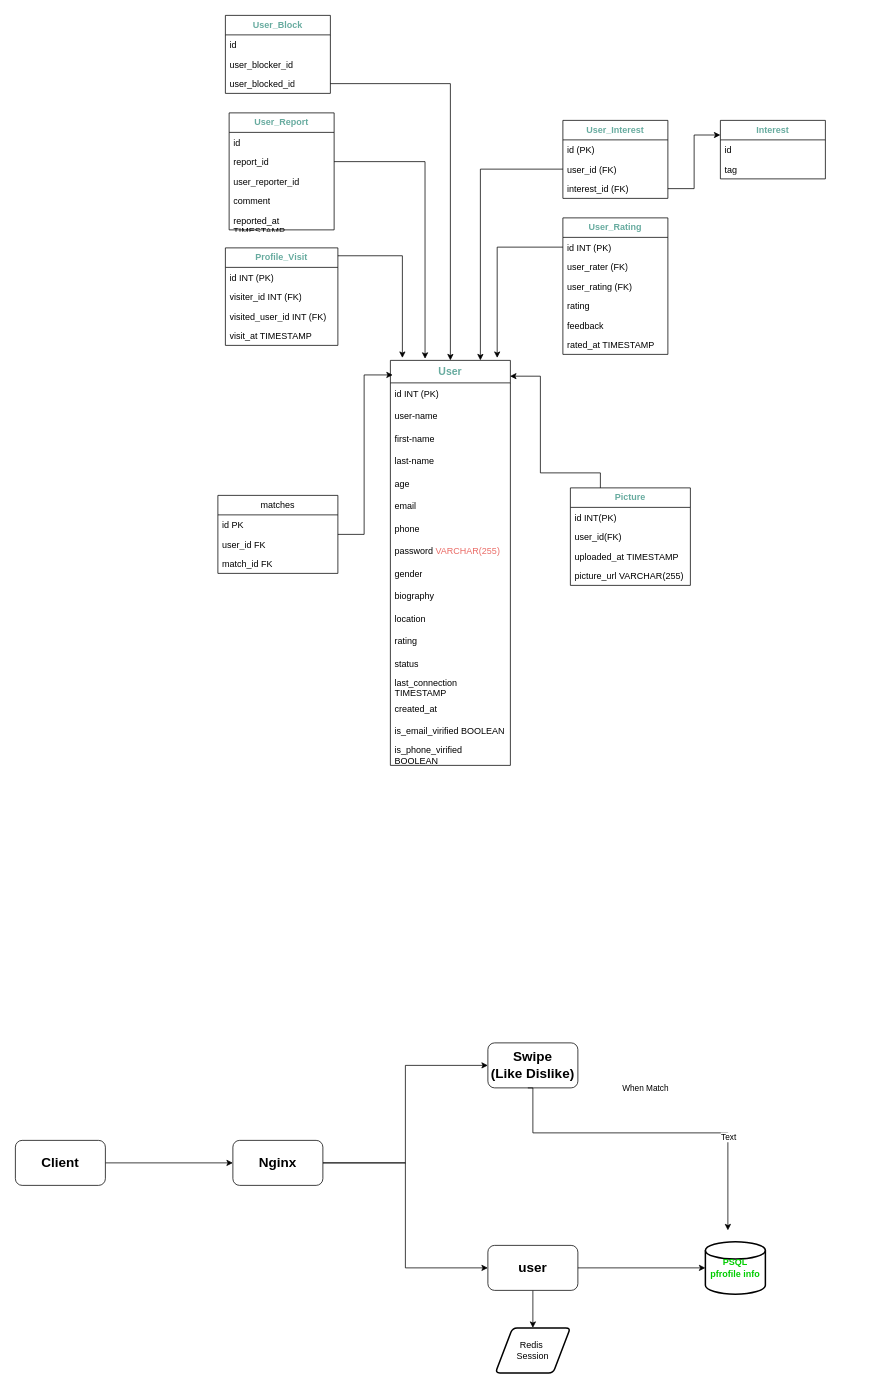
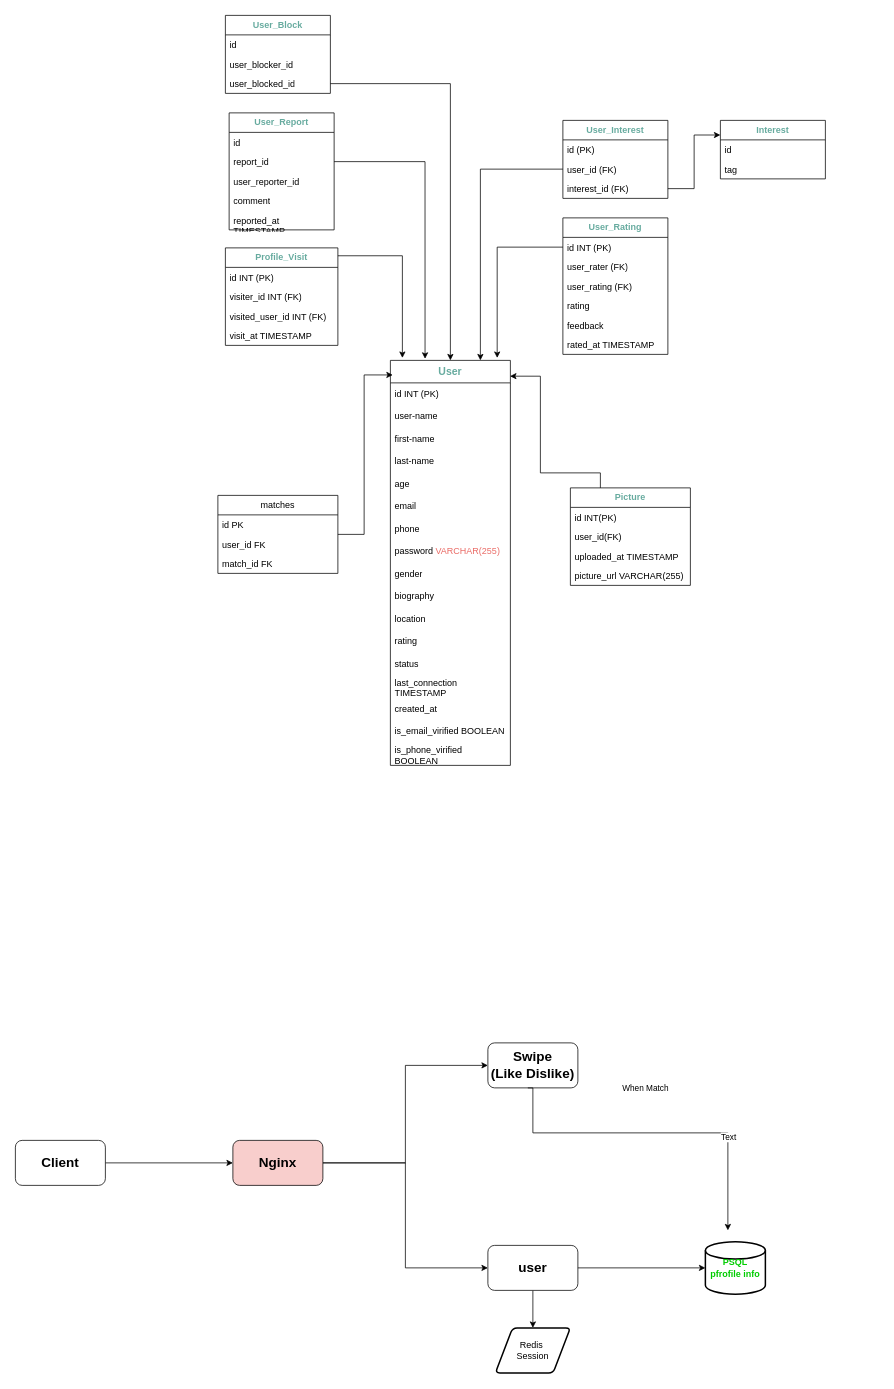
(278, 1163) -> (278, 1163)
